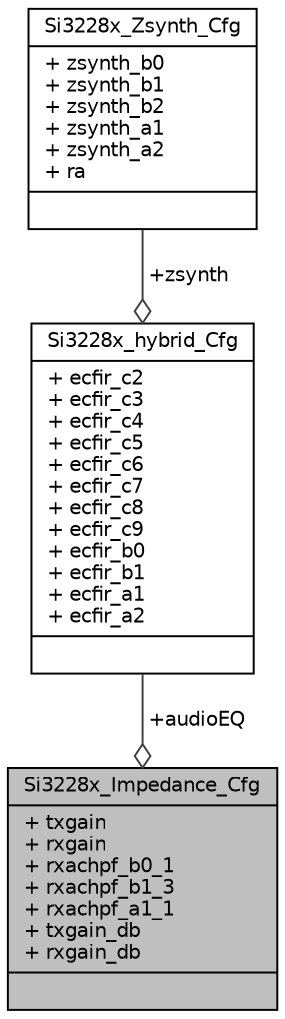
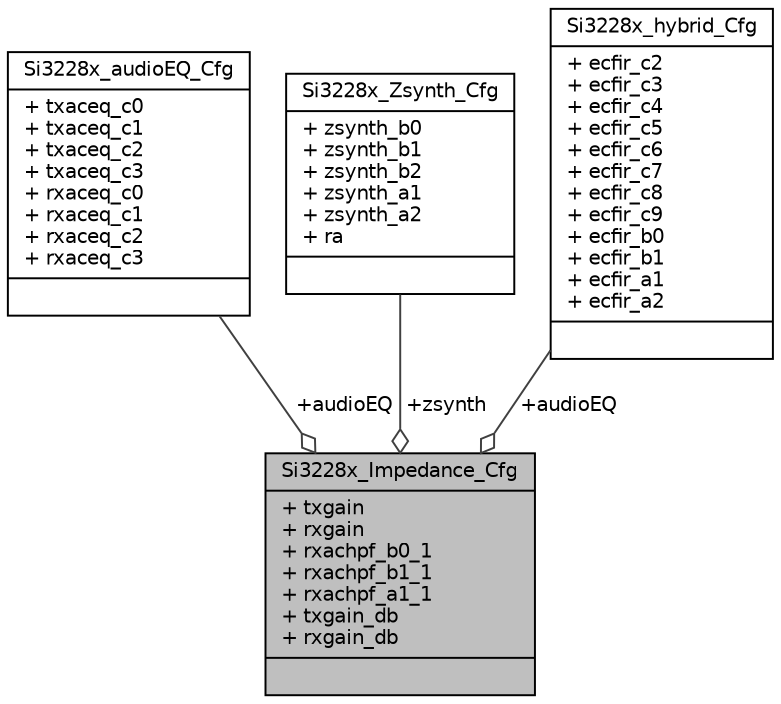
none -> (129, 184)
(143, 264) -> (400, 362)
(99, 888) -> (357, 573)
